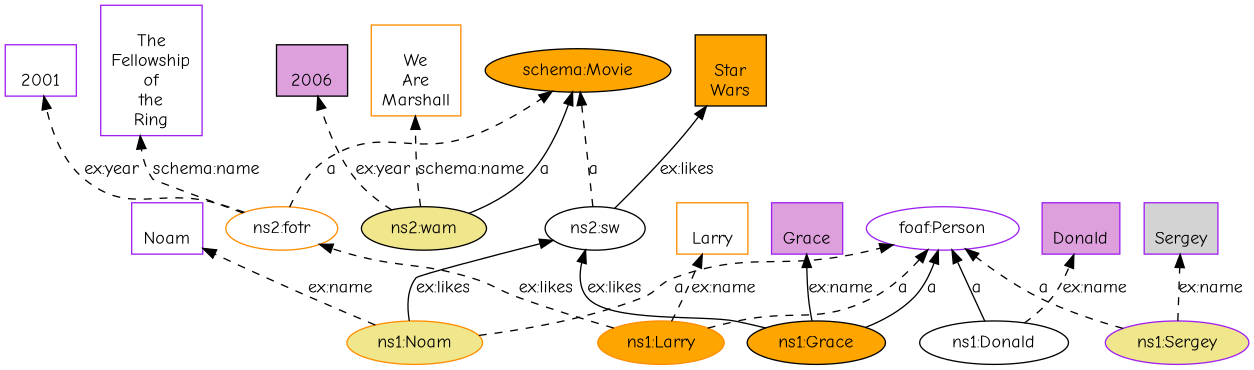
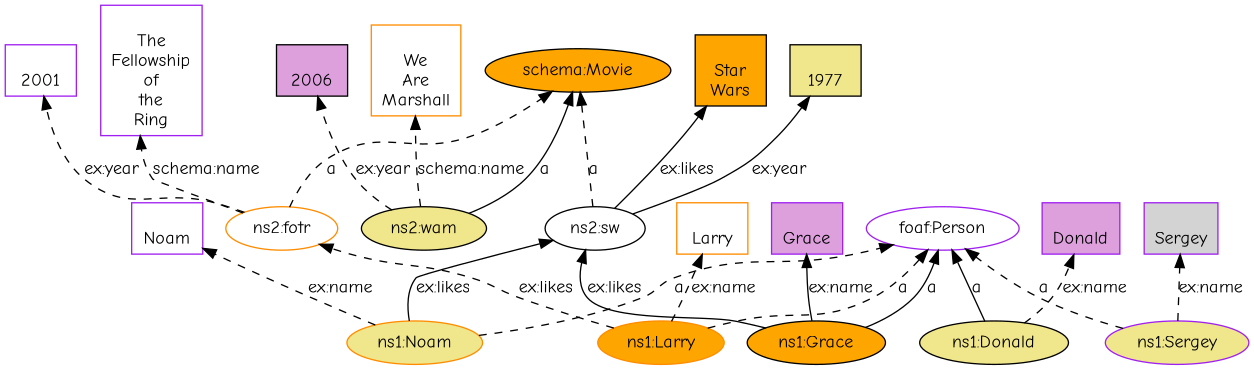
none -> (826, 70)
(994, 343) -> (994, 343)
